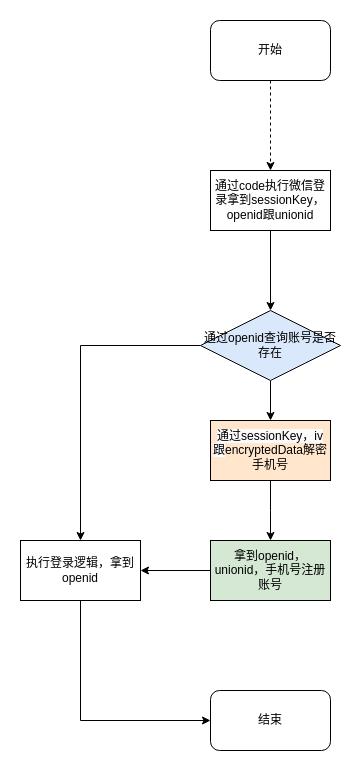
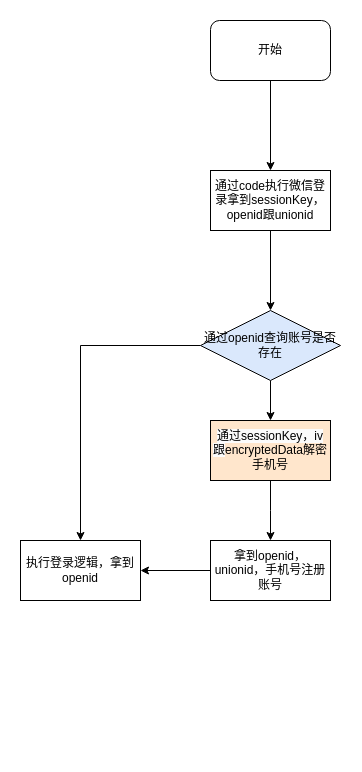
(271, 123) -> (271, 123)
(271, 571) -> (271, 571)
(82, 721) -> none
(271, 721) -> none
